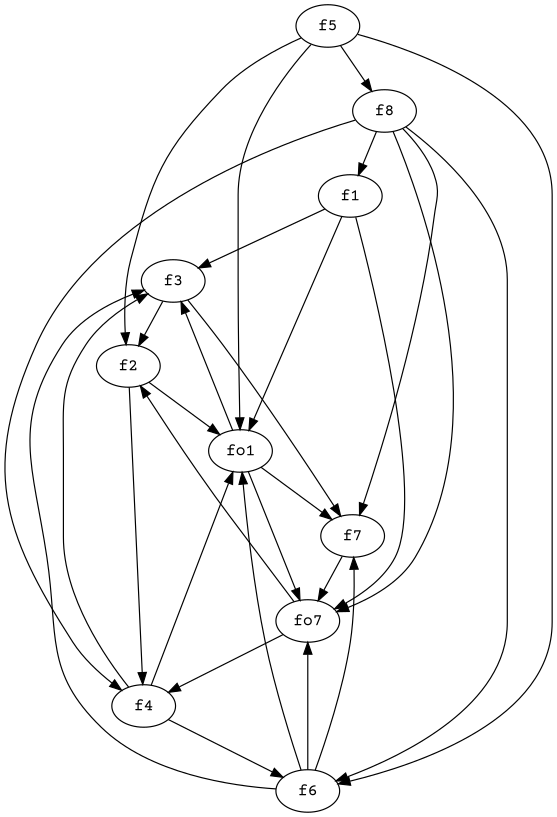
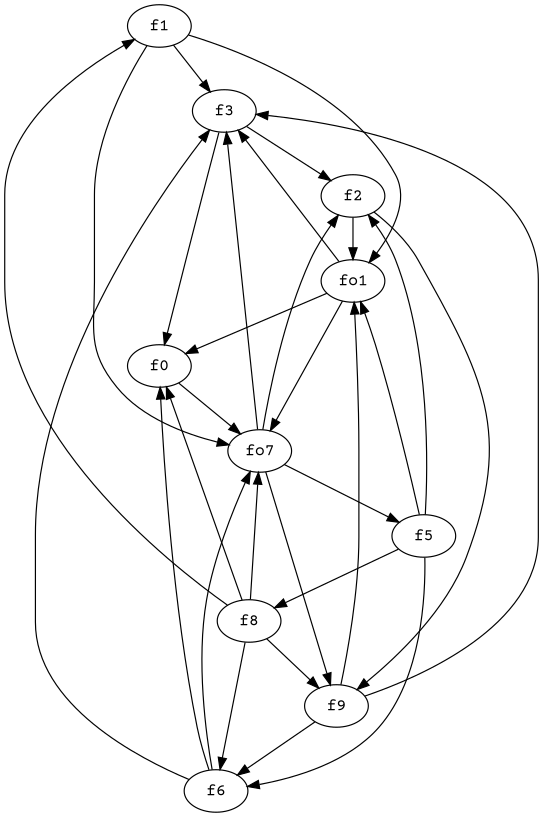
none -> (243, 287)
none -> (336, 491)
(353, 536) -> (159, 366)
(263, 629) -> none
(144, 706) -> (336, 706)
